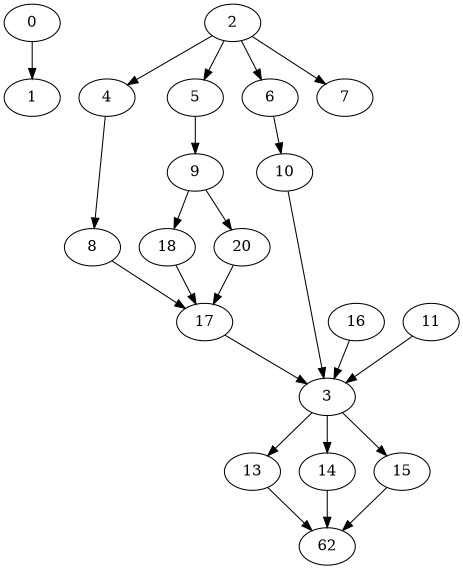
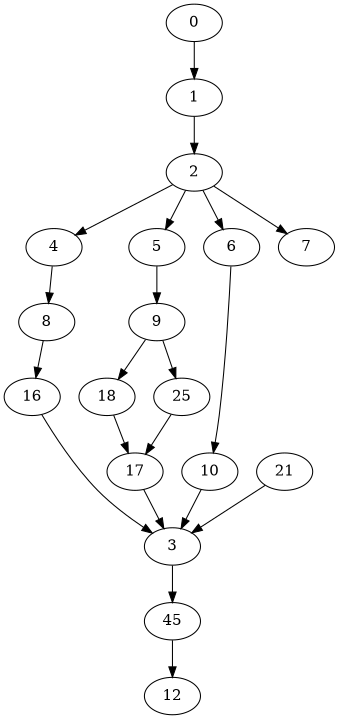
none -> (194, 130)
(242, 247) -> (182, 397)
(144, 282) -> (41, 354)
(431, 322) -> (285, 472)
(252, 472) -> none
(327, 472) -> none
(402, 472) -> (172, 621)
(327, 546) -> (172, 696)
